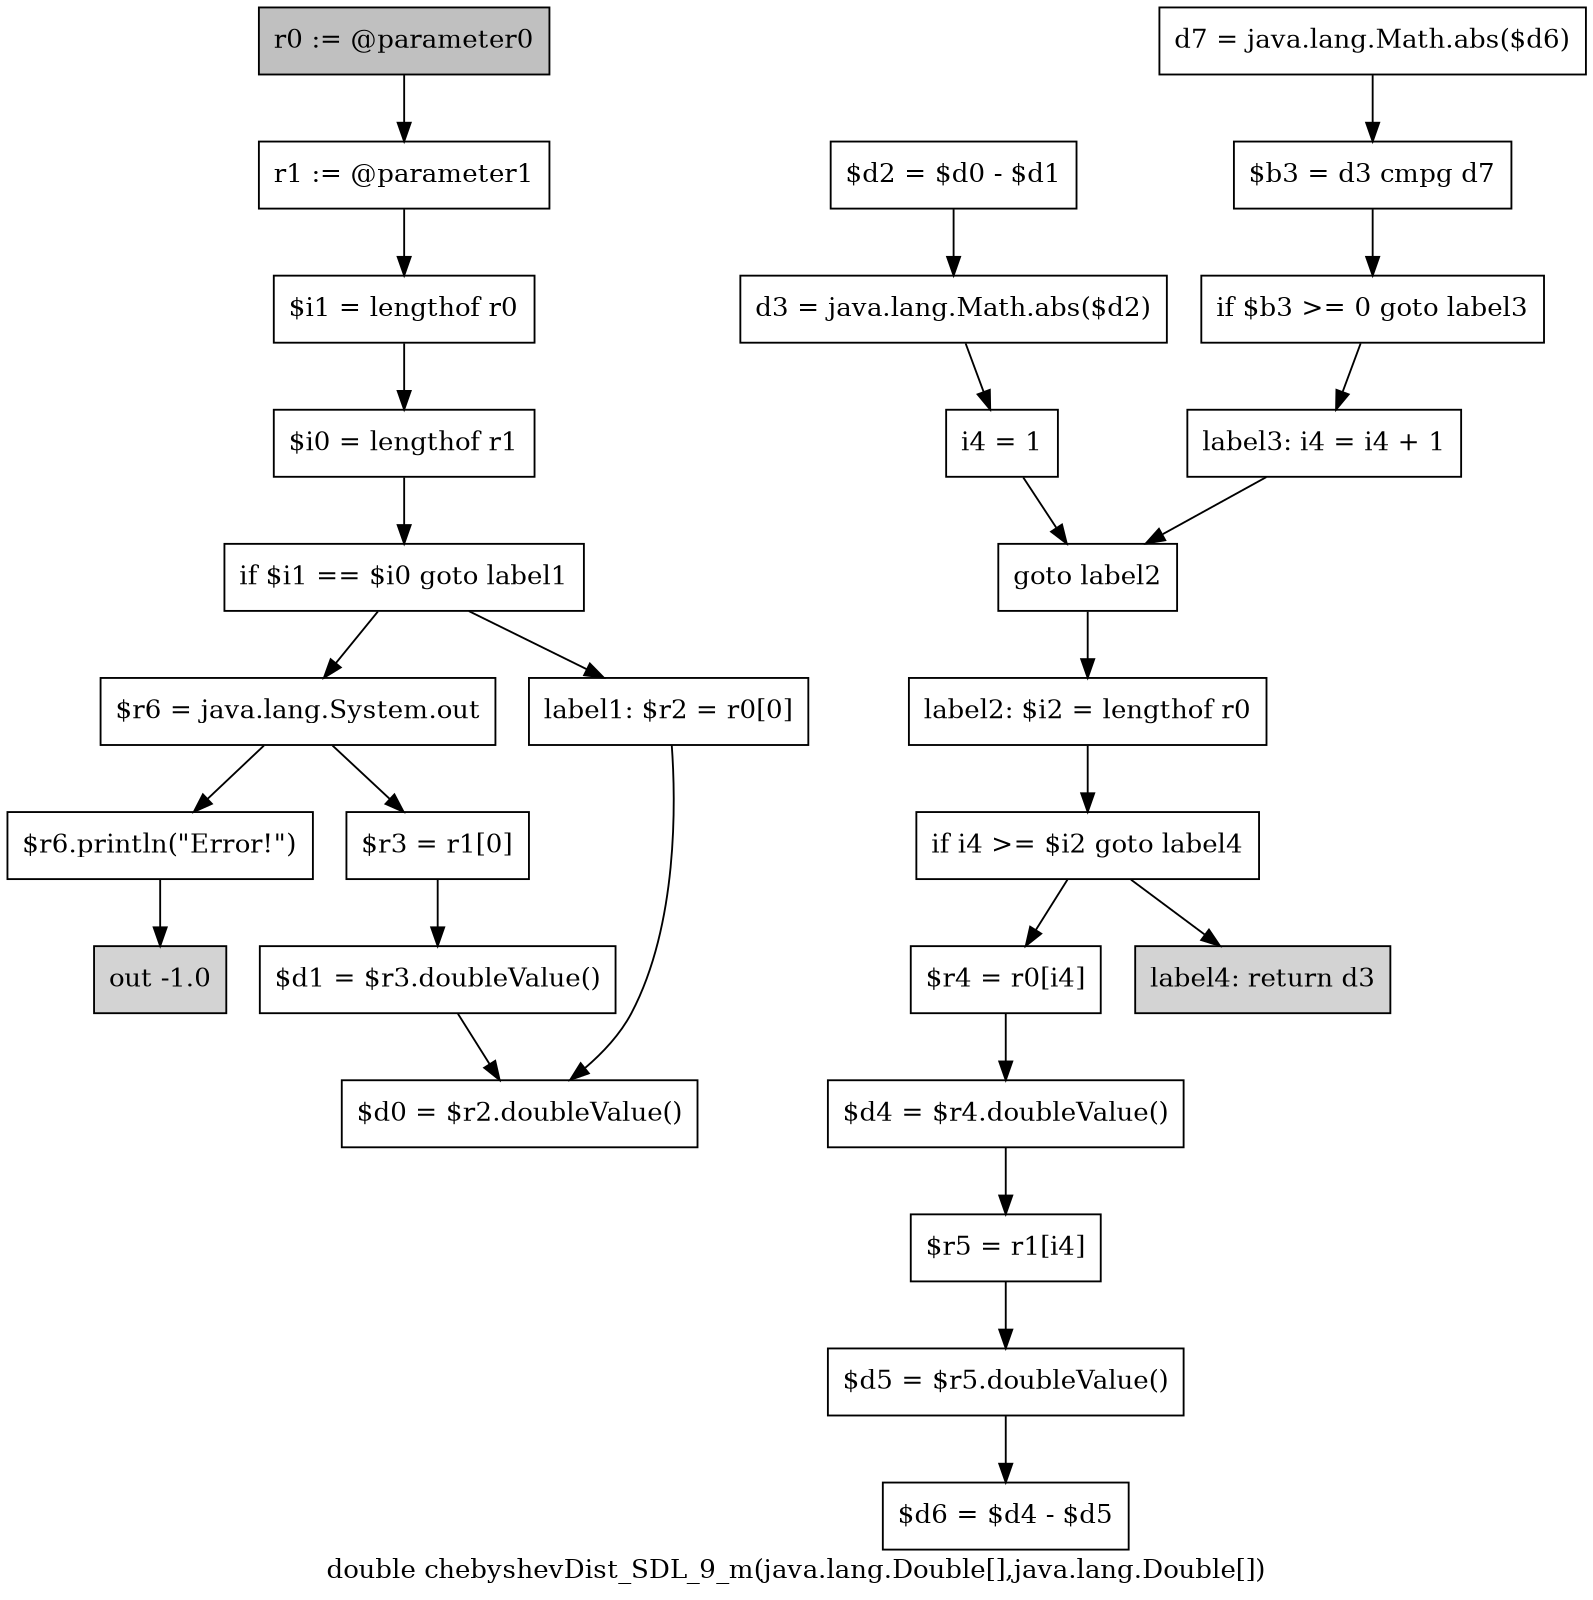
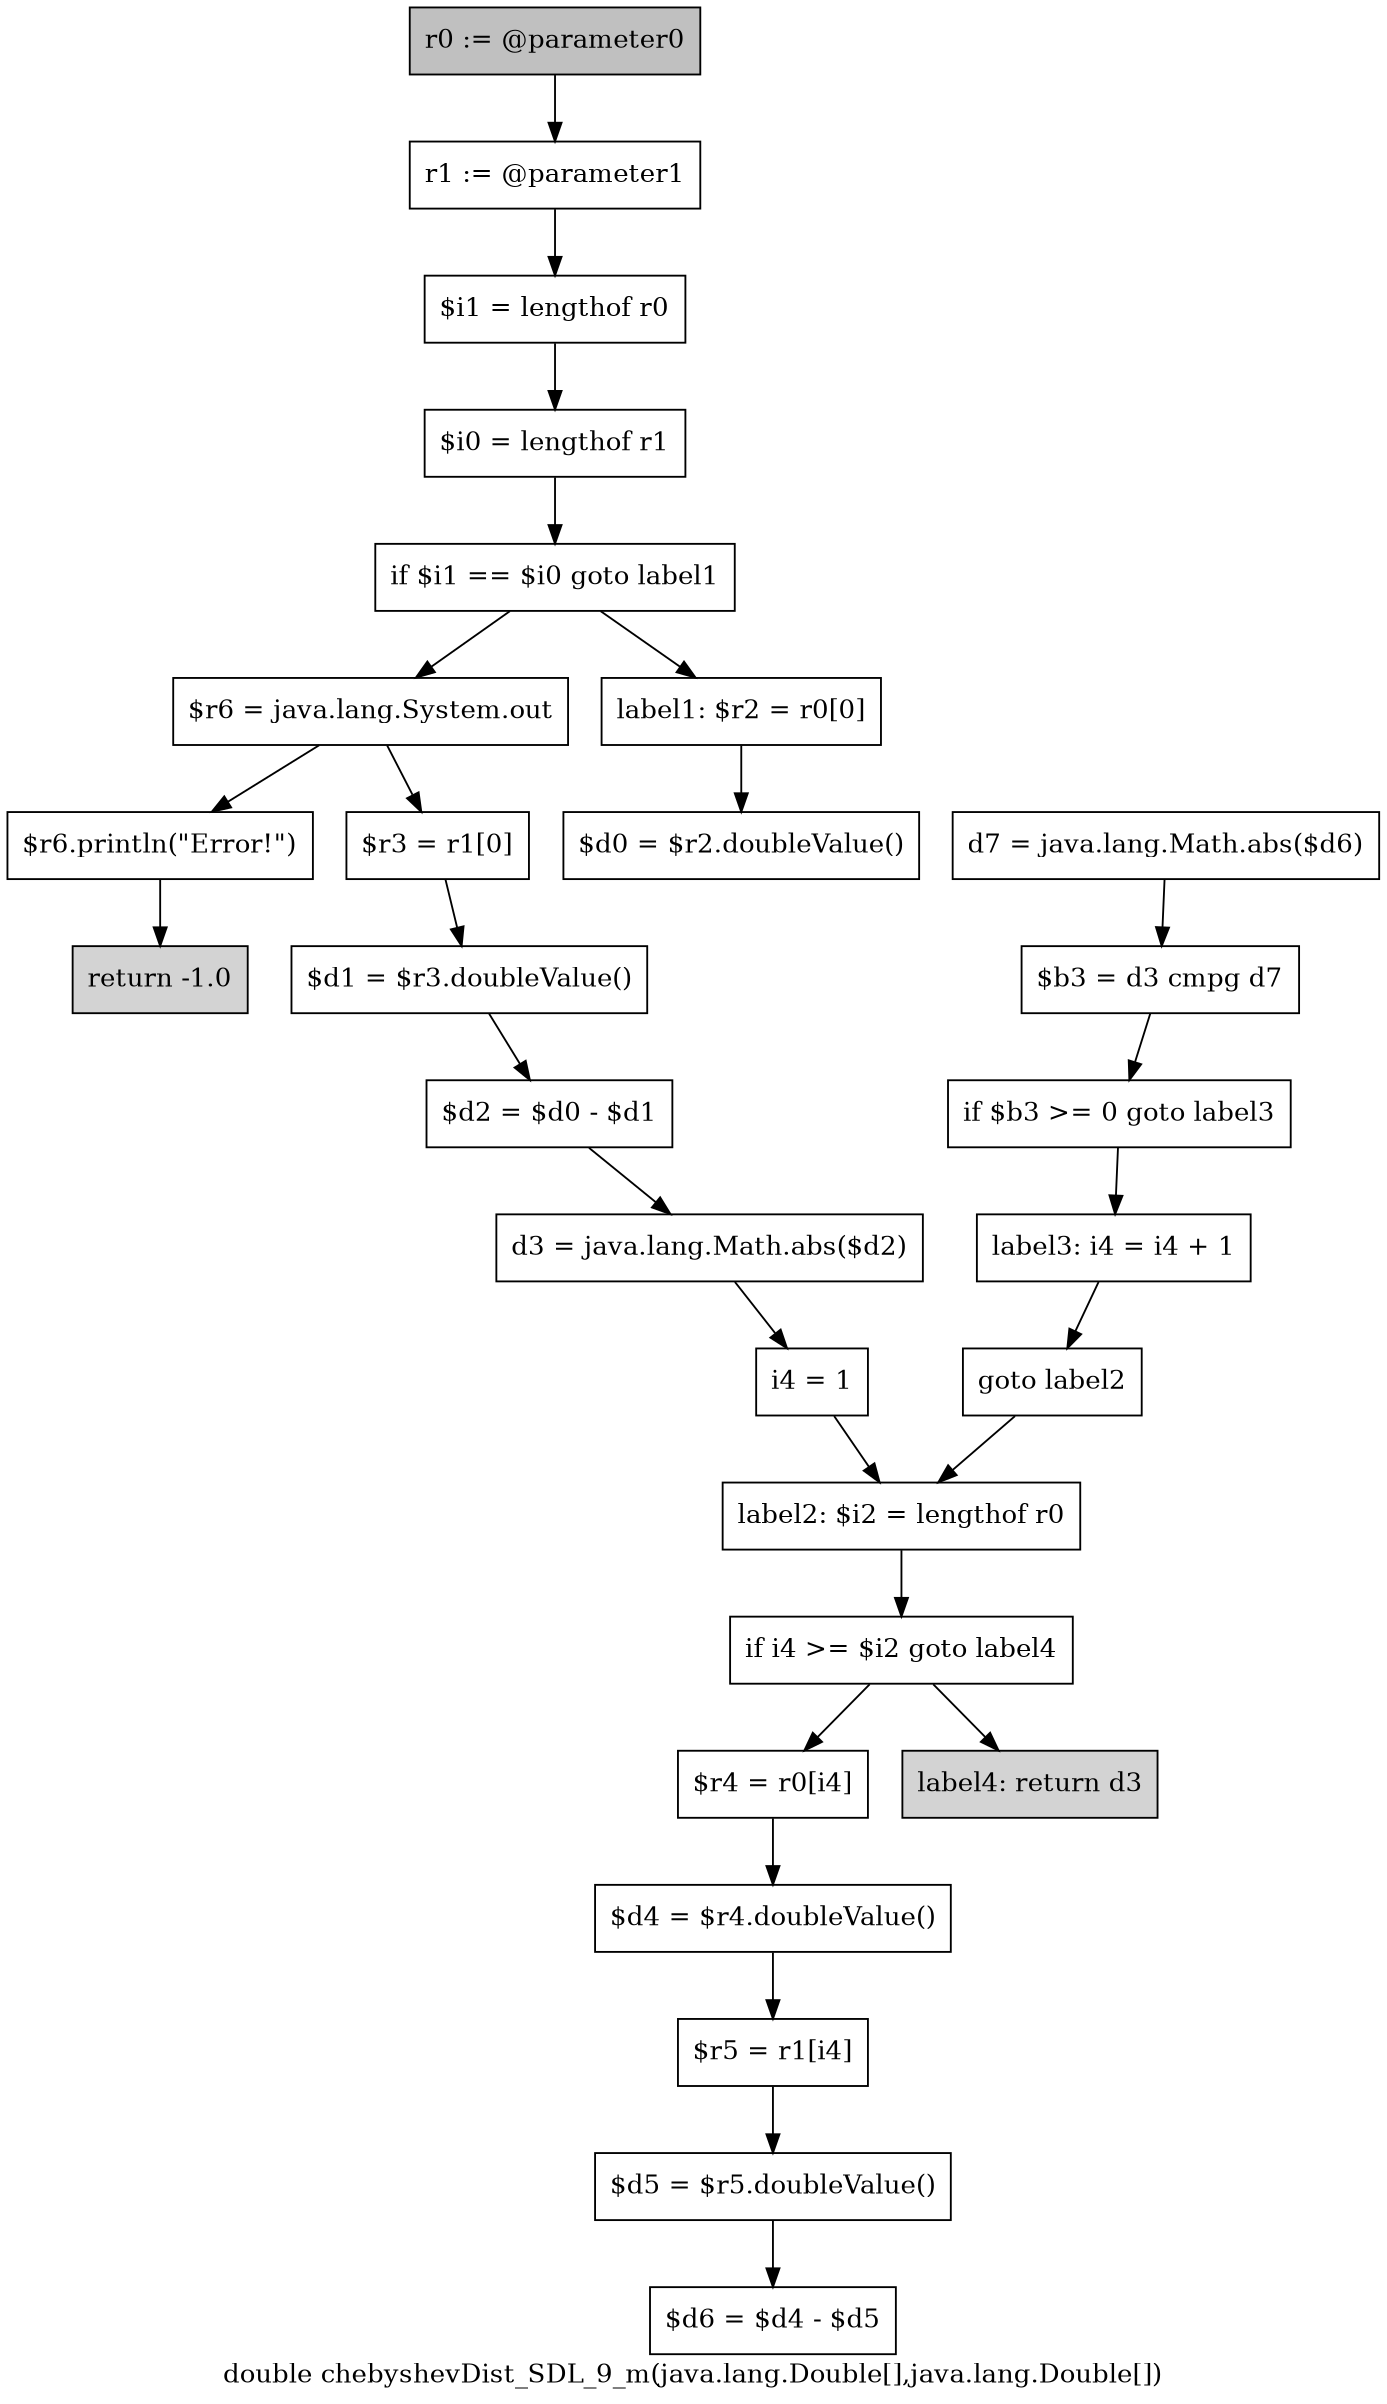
(1040, 503) -> (852, 1441)
(160, 980) -> (160, 980)
(474, 1039) -> (505, 1039)
